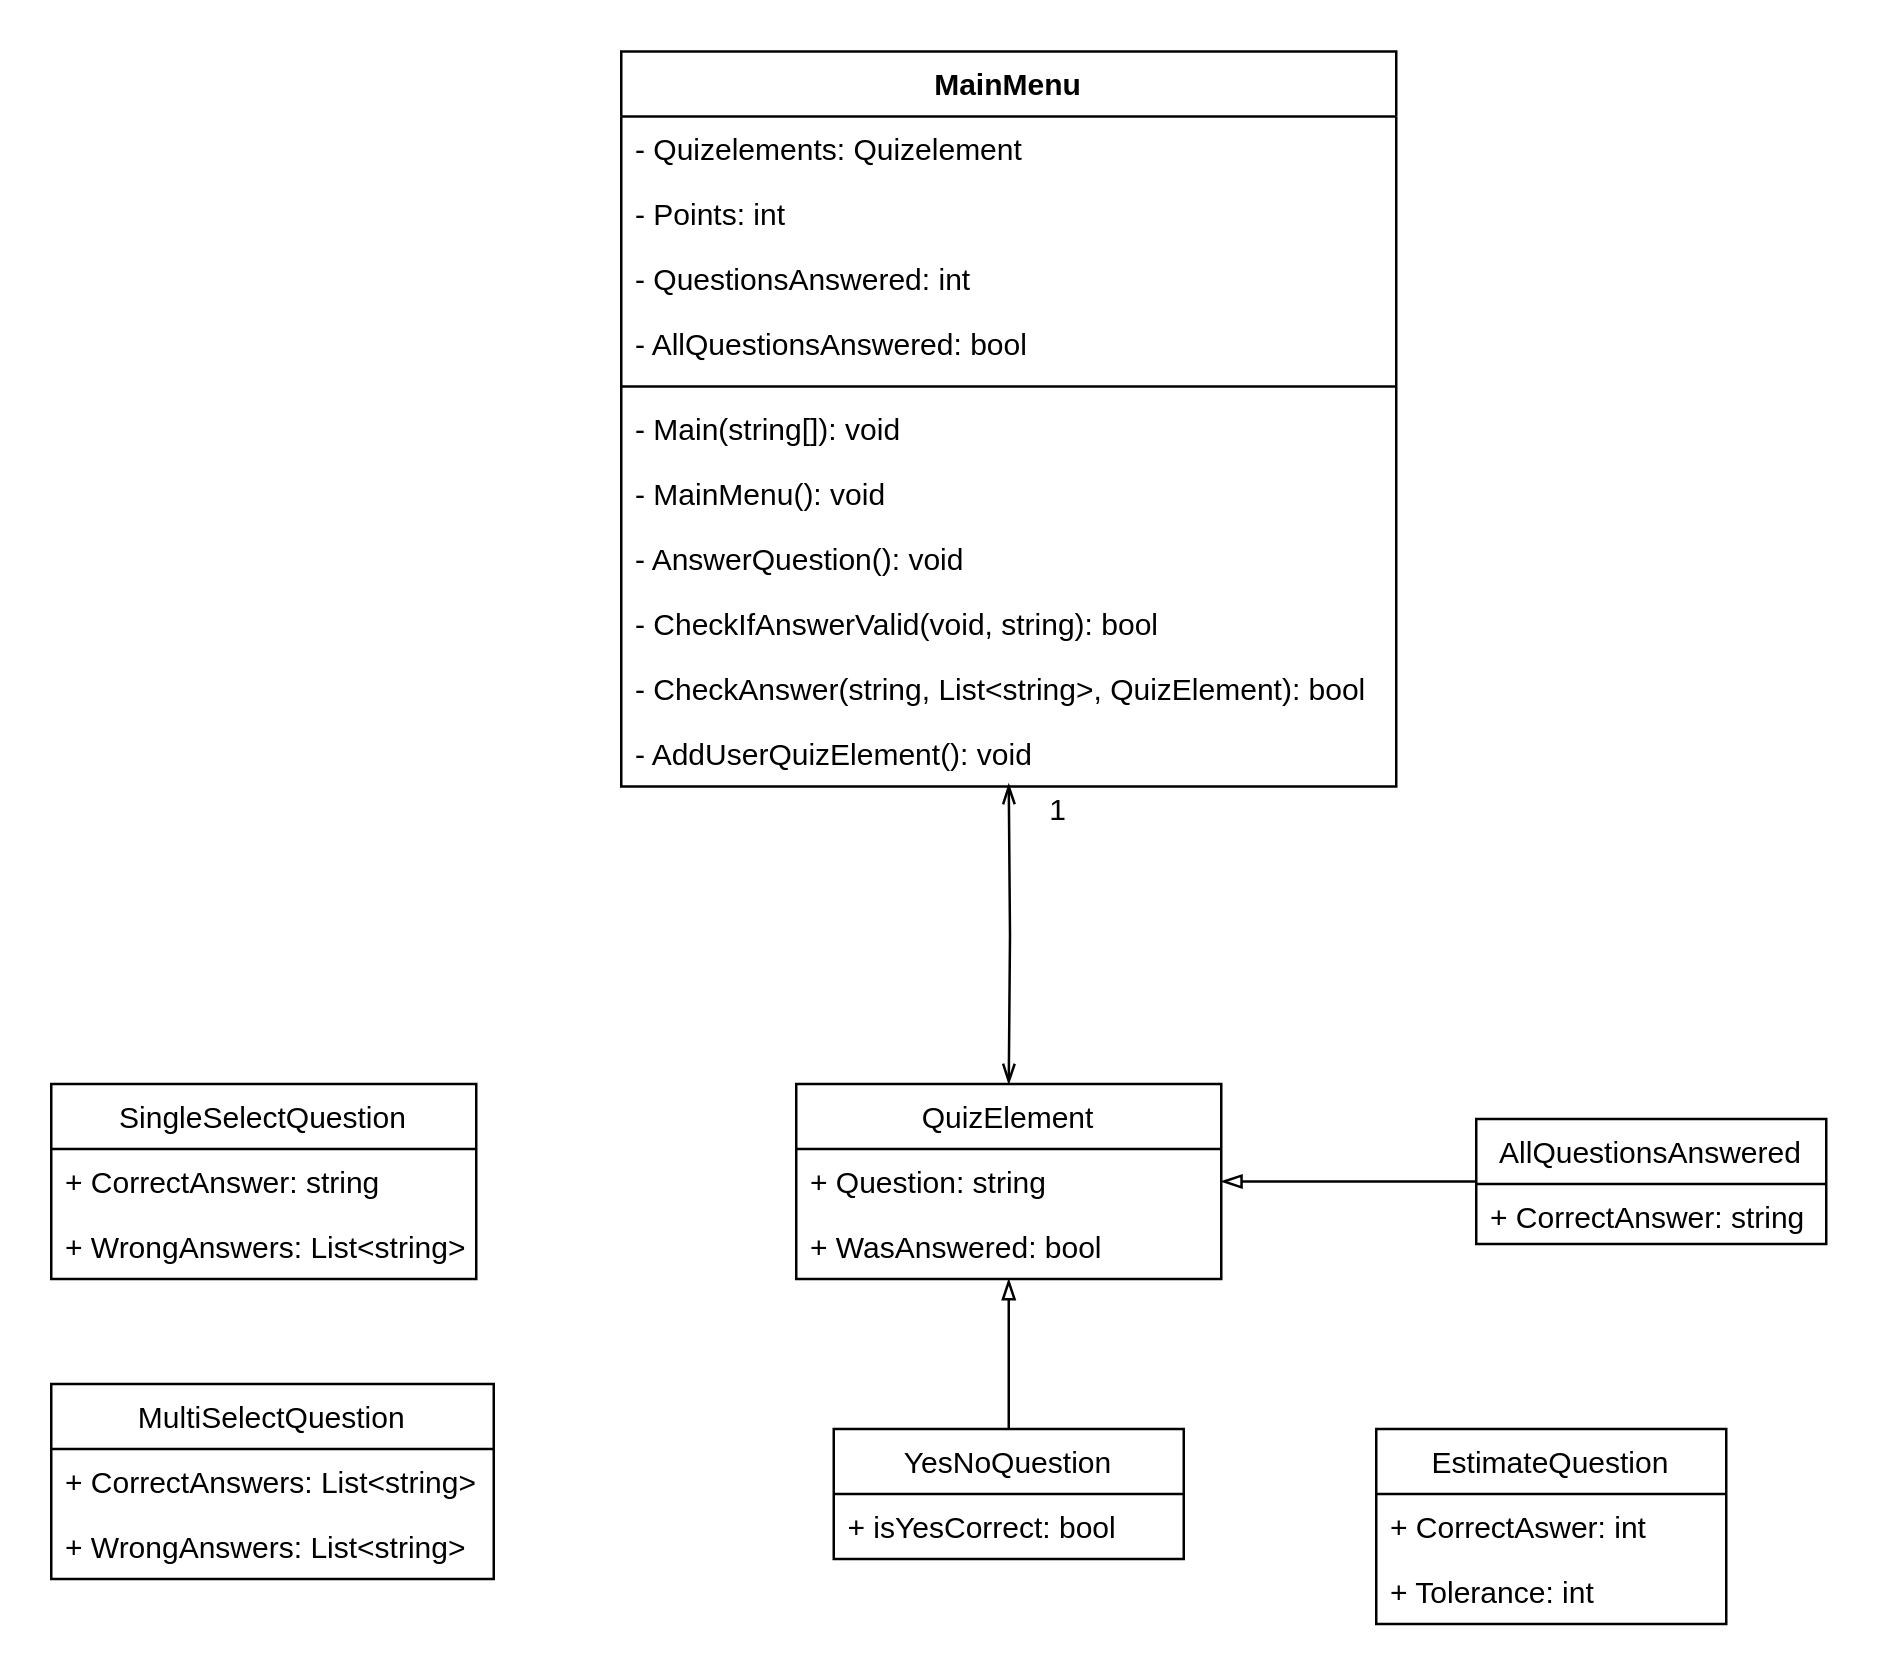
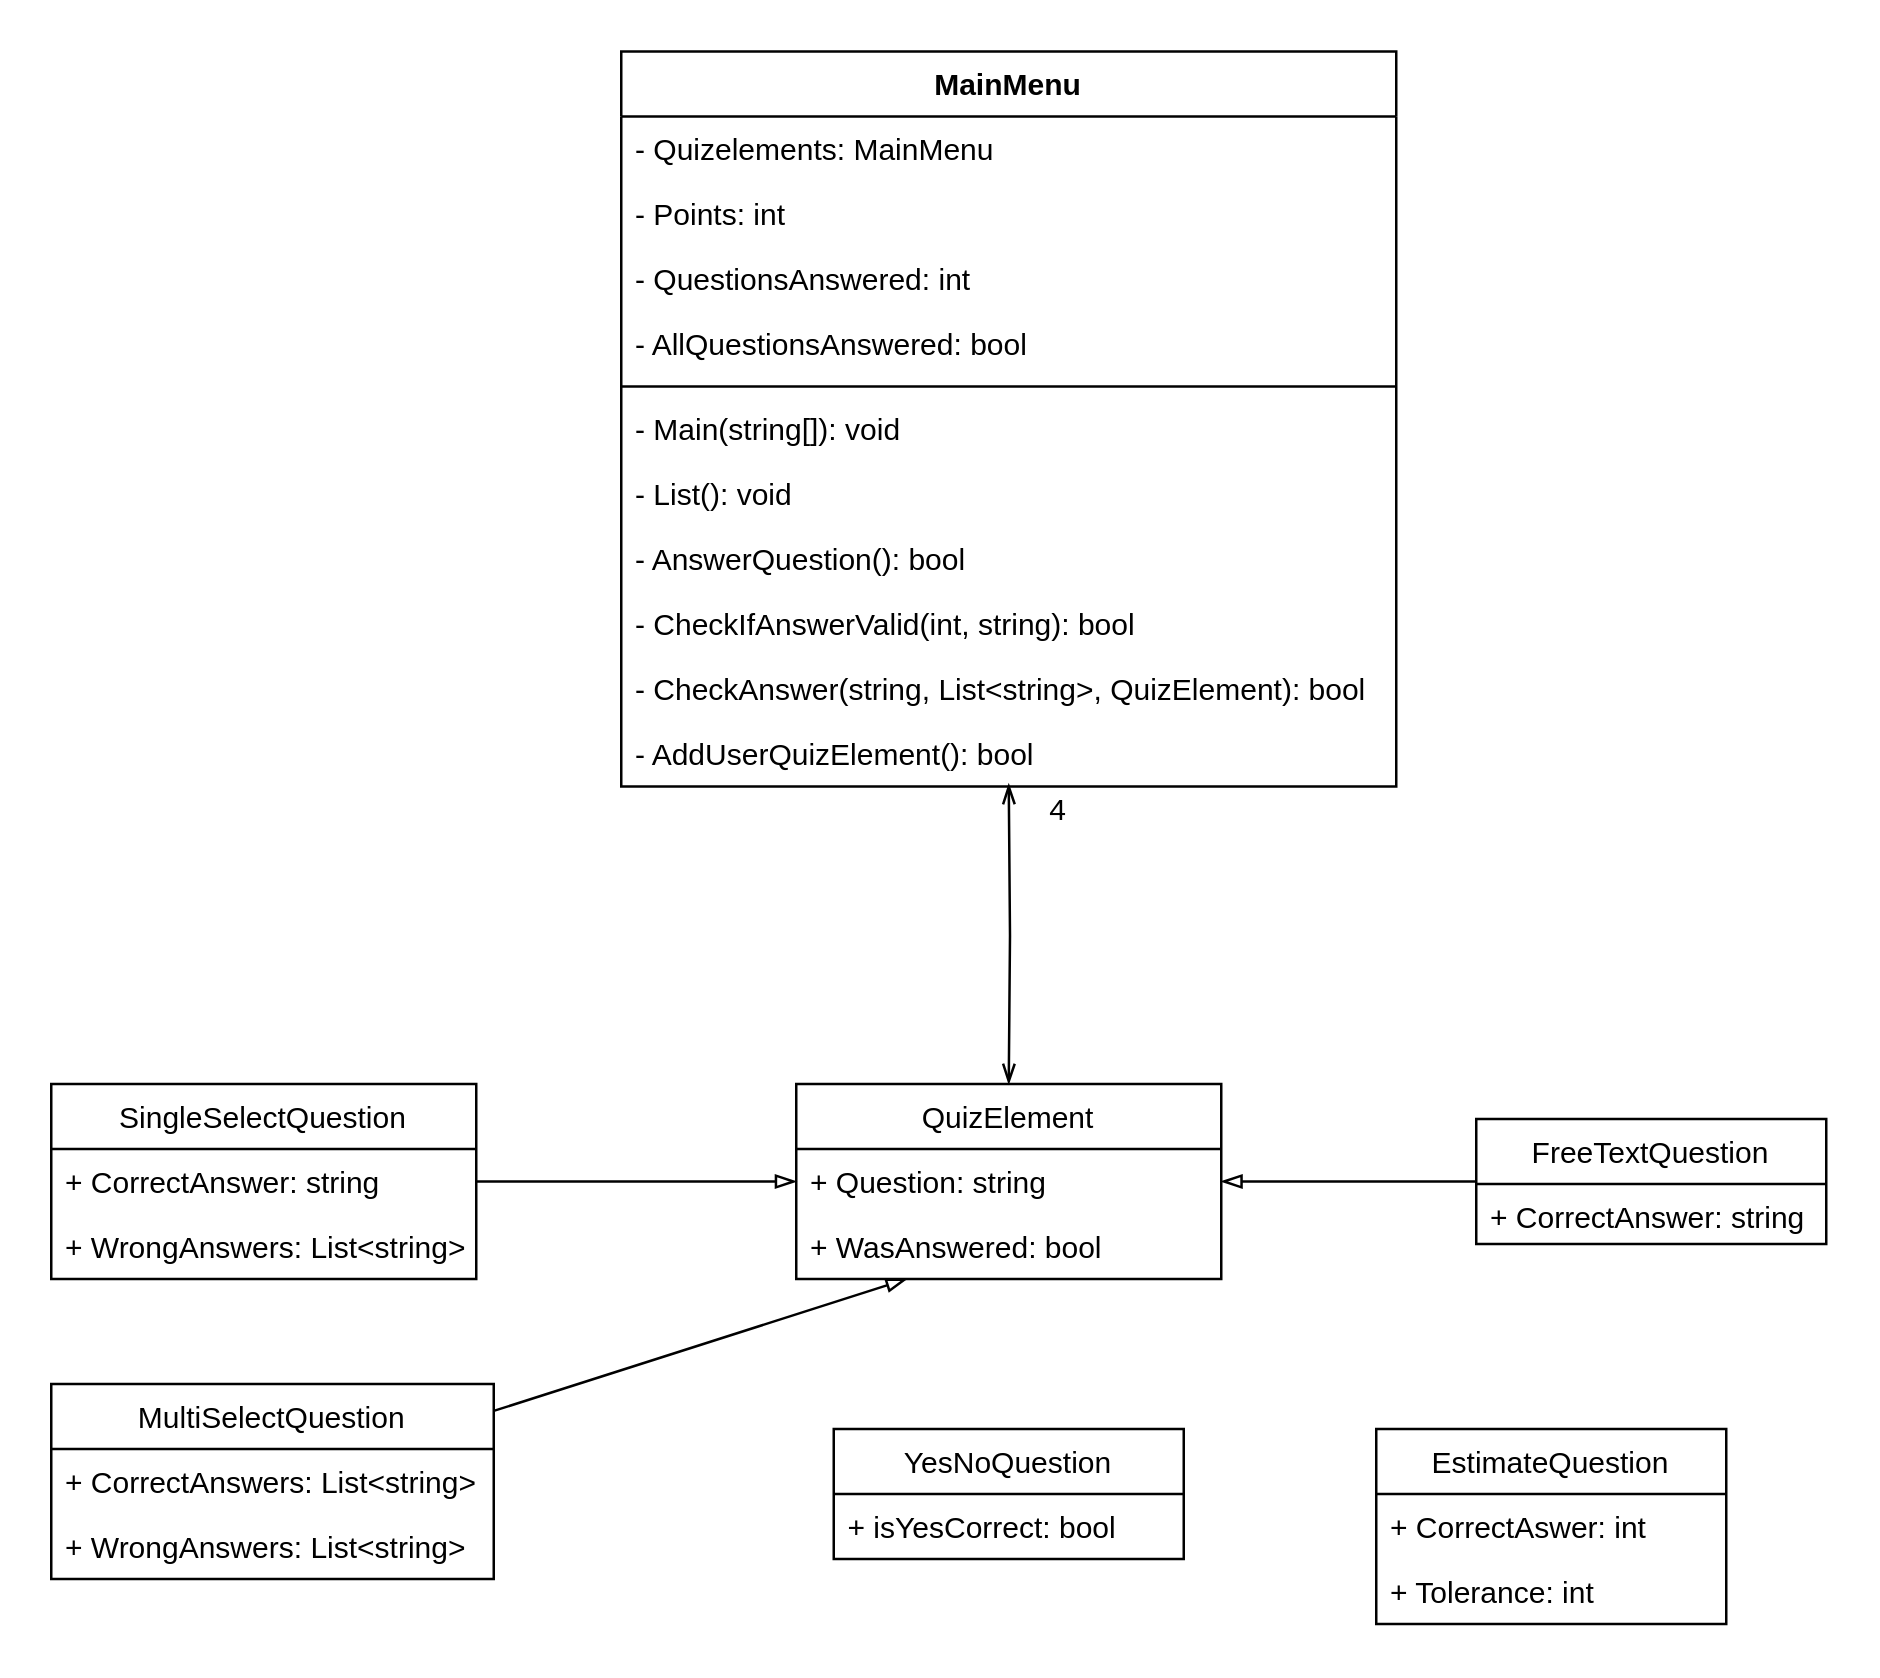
(835, 150) -> (813, 150)
(767, 495) -> (733, 495)
(817, 560) -> (817, 560)
(932, 625) -> (924, 625)
(847, 755) -> (847, 755)
(1059, 811) -> (1059, 811)
(1650, 1153) -> (1650, 1153)
none -> (626, 1181)
none -> (692, 1347)
(1009, 1361) -> none
